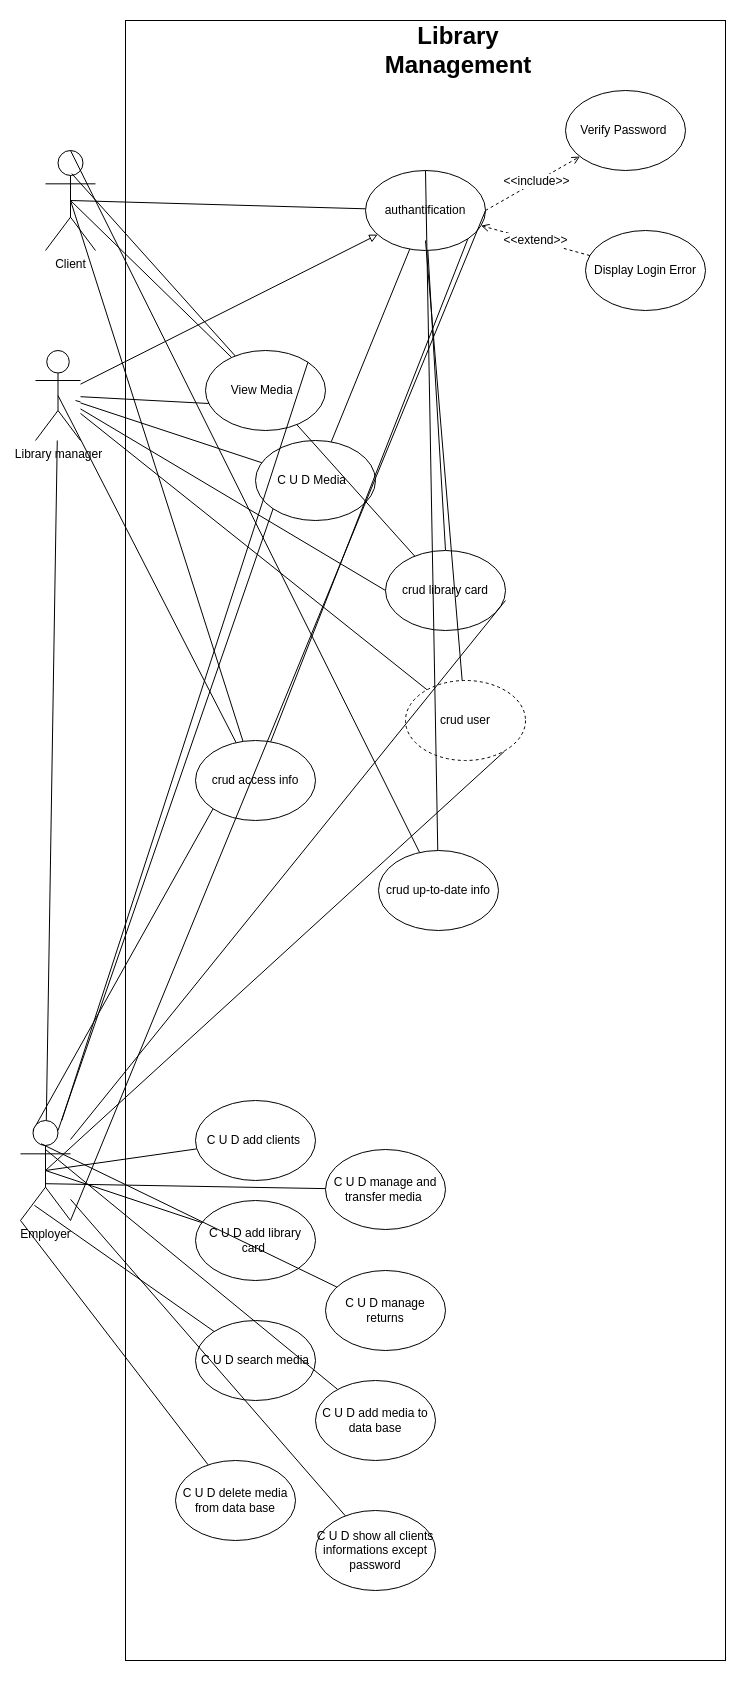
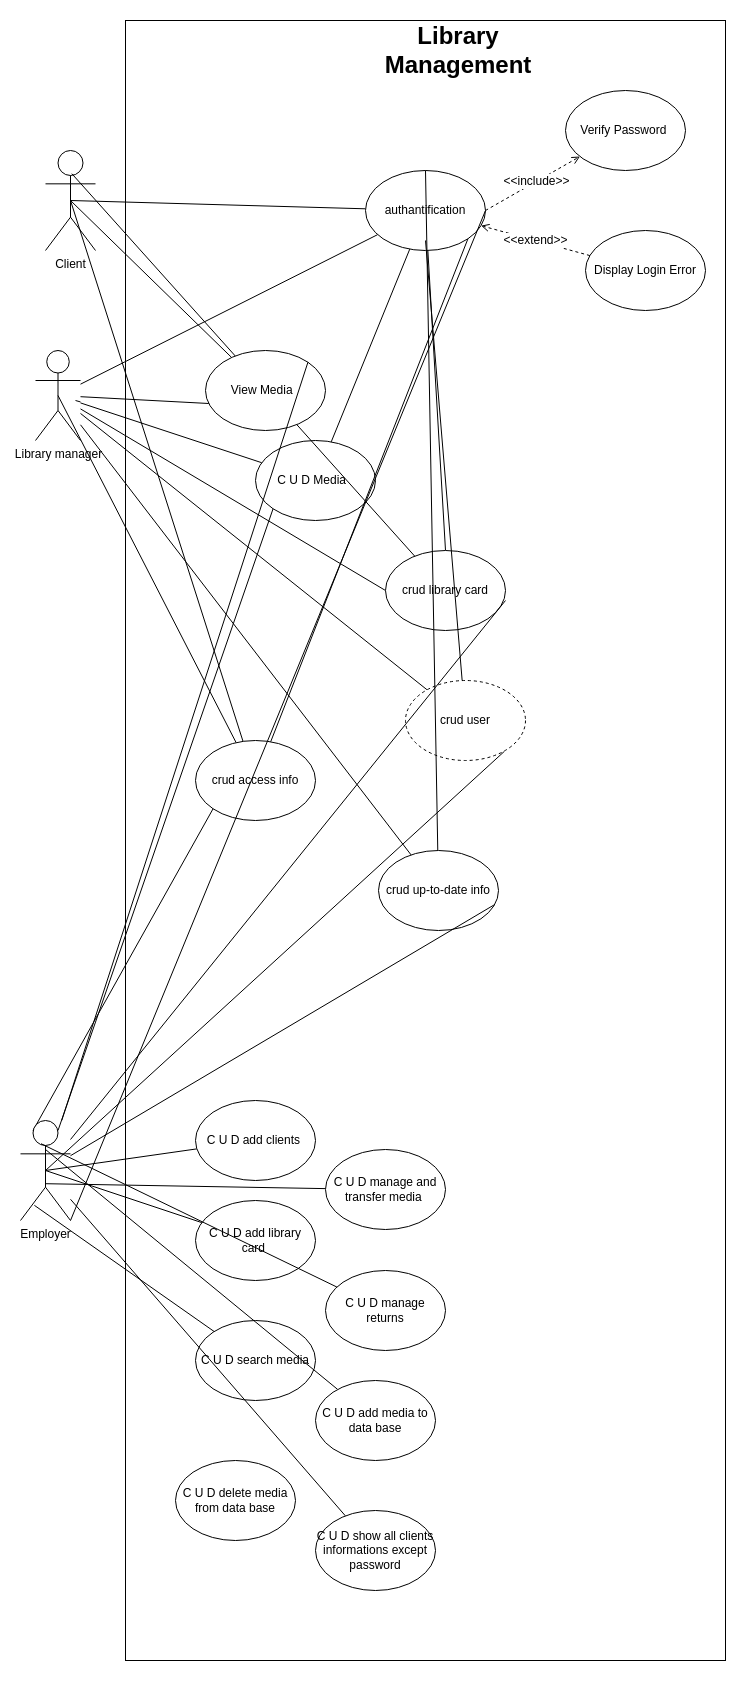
(369, 239) -> (372, 237)
(351, 715) -> (299, 710)
(52, 781) -> (282, 1030)
(115, 1343) -> none
